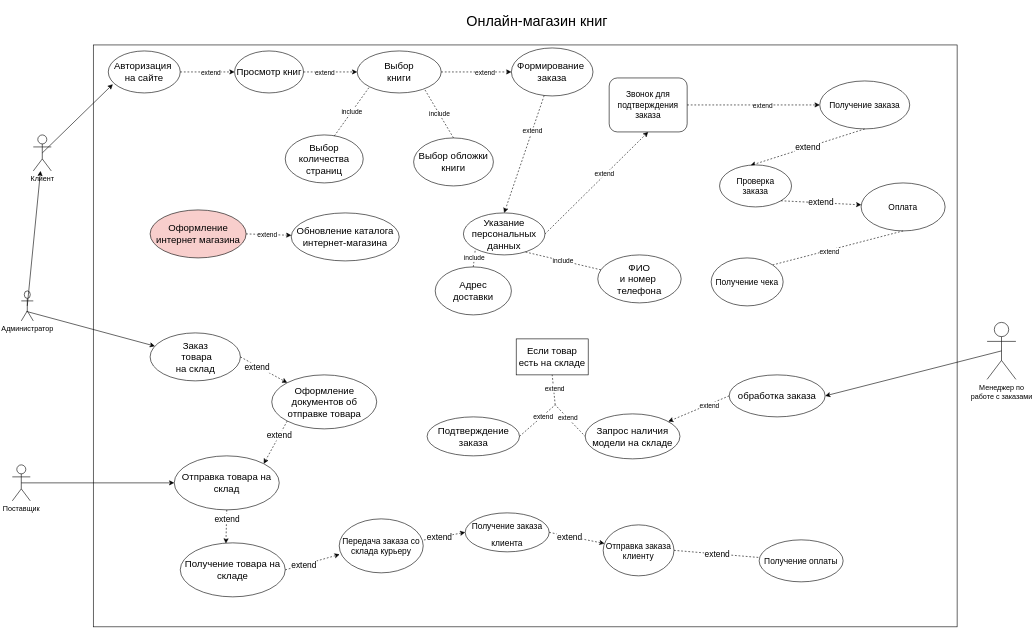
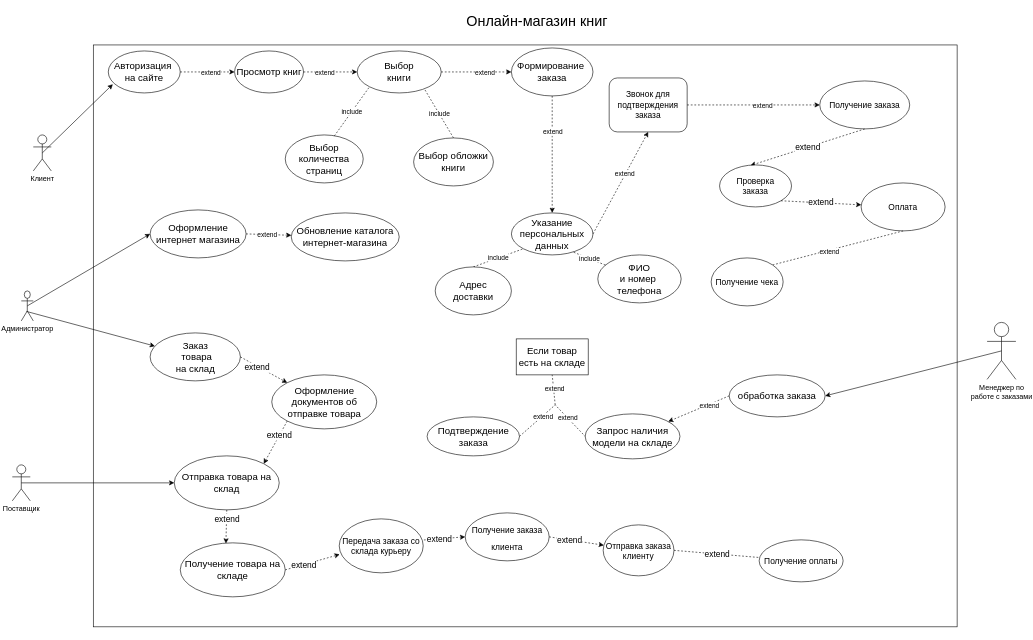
(198, 234) -> (198, 234)
(504, 234) -> (552, 234)
(34, 235) -> (91, 269)
(507, 532) -> (507, 537)
